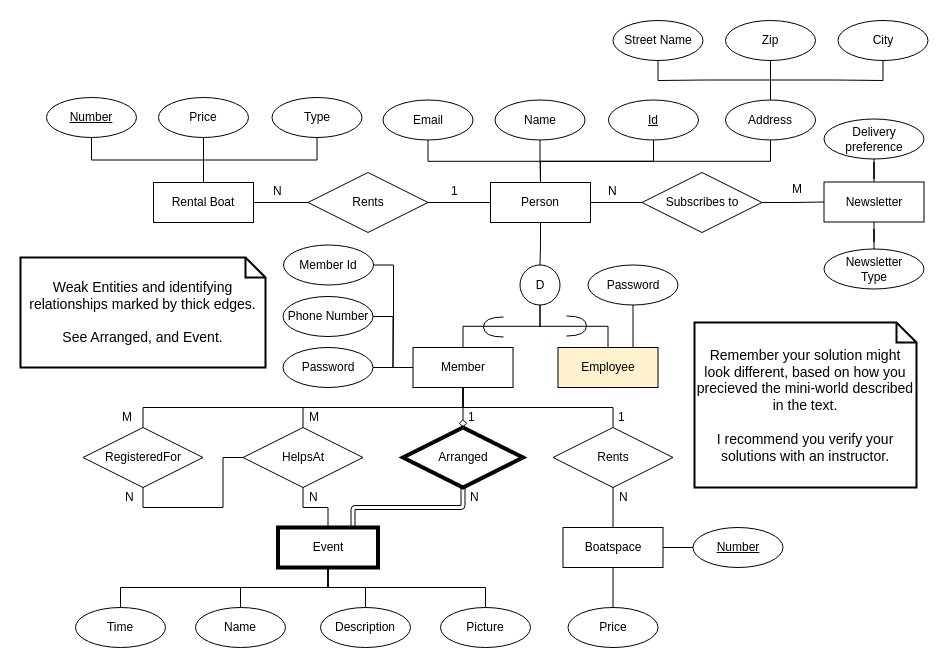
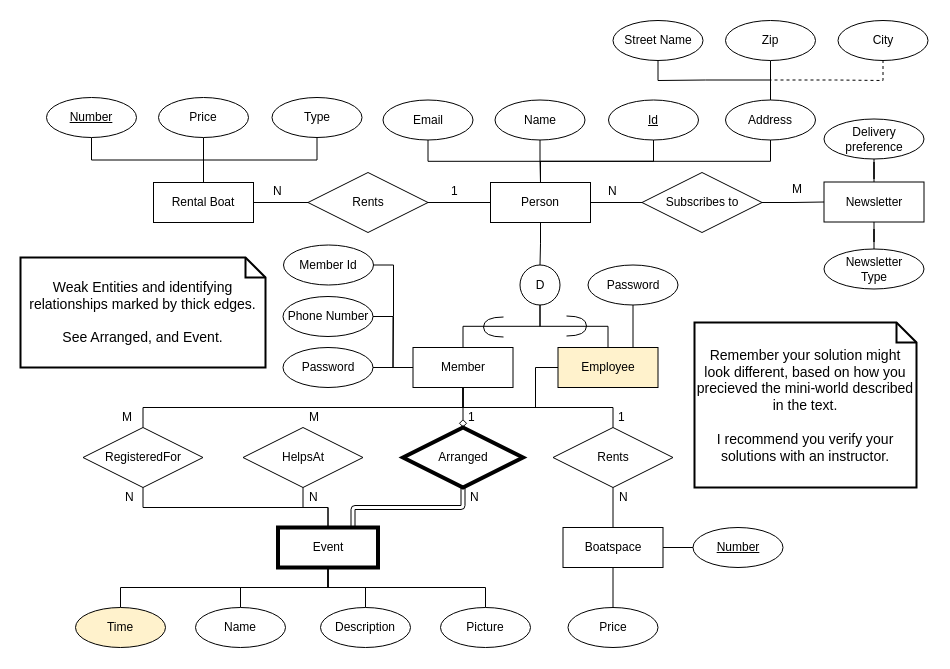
(837, 80) -> (837, 80)
(303, 419) -> (536, 376)
(223, 474) -> (261, 508)
(121, 628) -> (121, 628)
